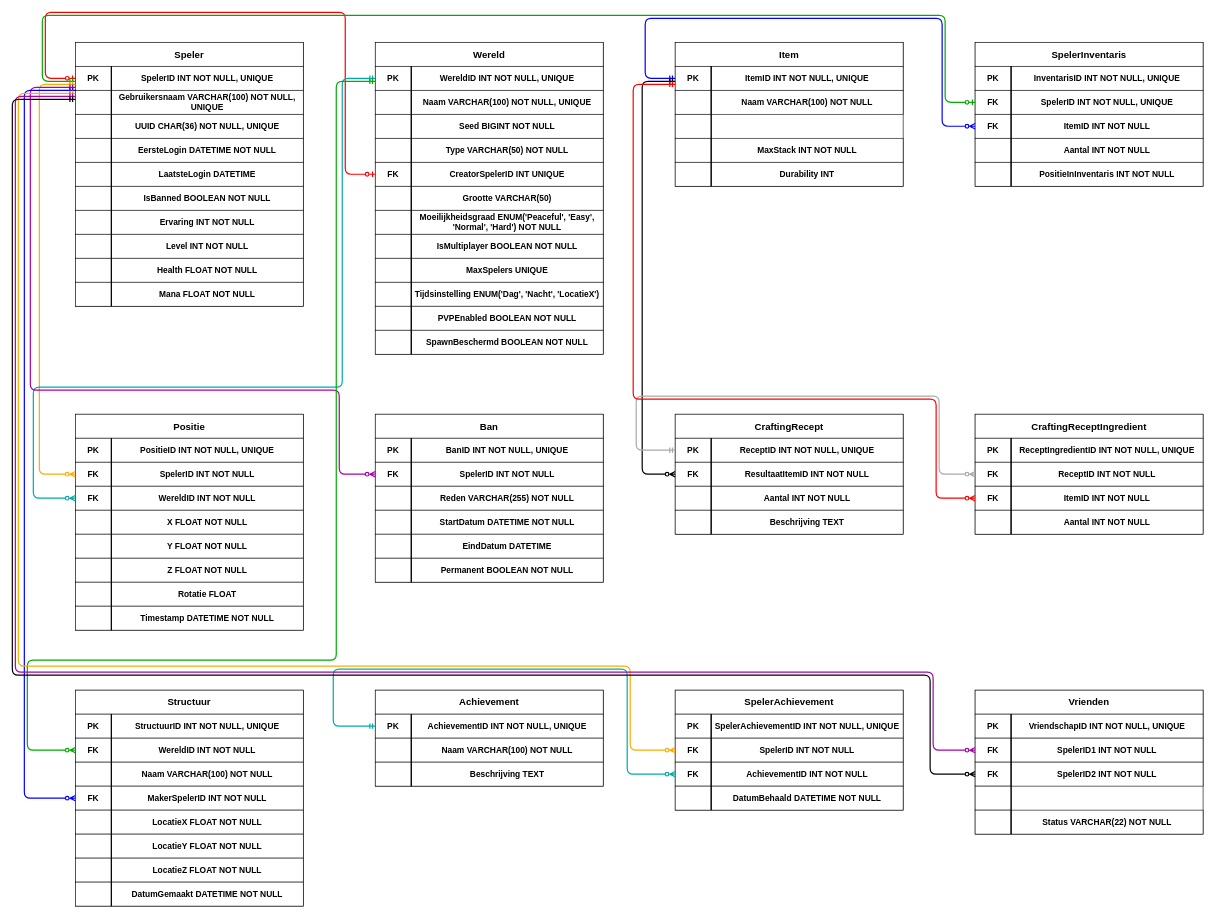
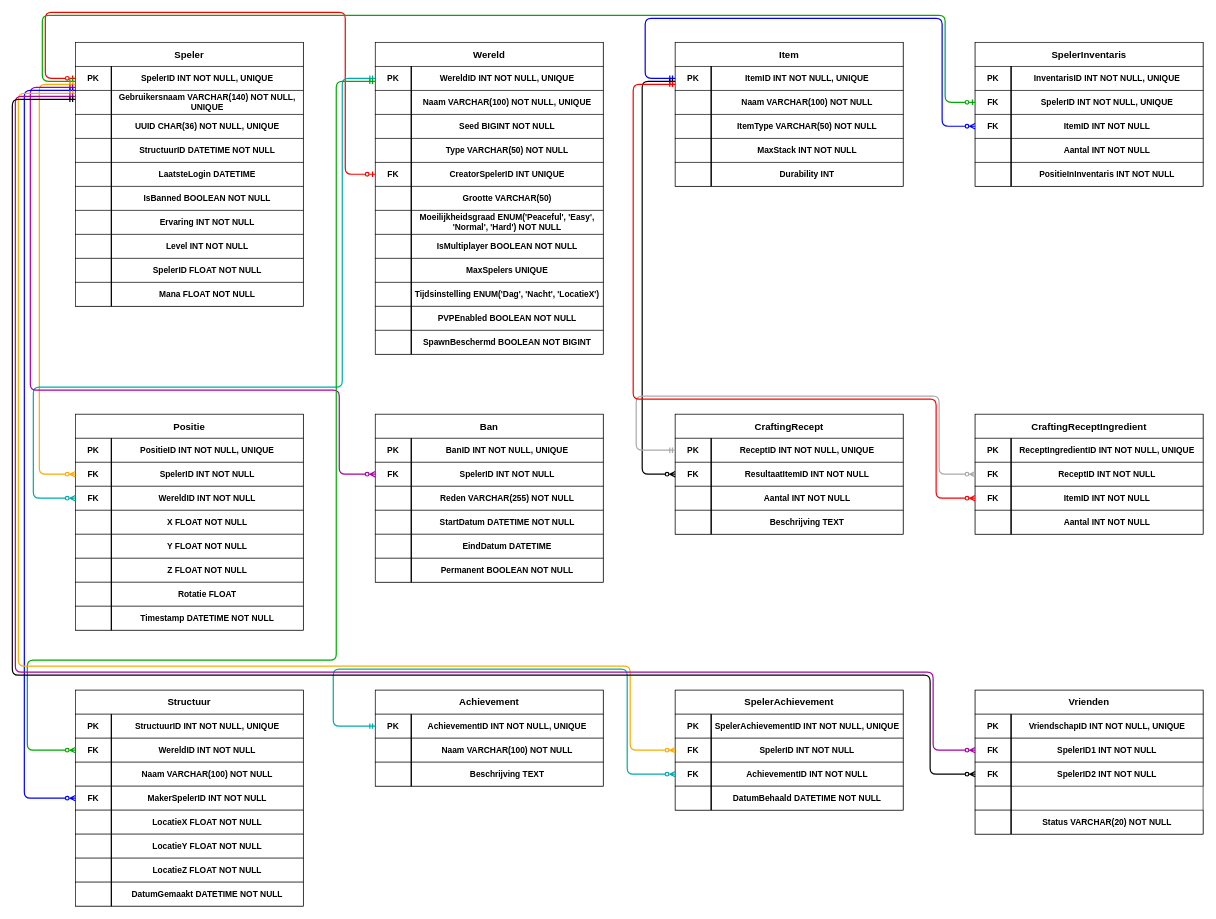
(207, 102) -> (207, 102)
none -> (807, 126)
(207, 150) -> (207, 150)
(207, 270) -> (207, 270)
(507, 342) -> (507, 342)
(1107, 822) -> (1107, 822)
